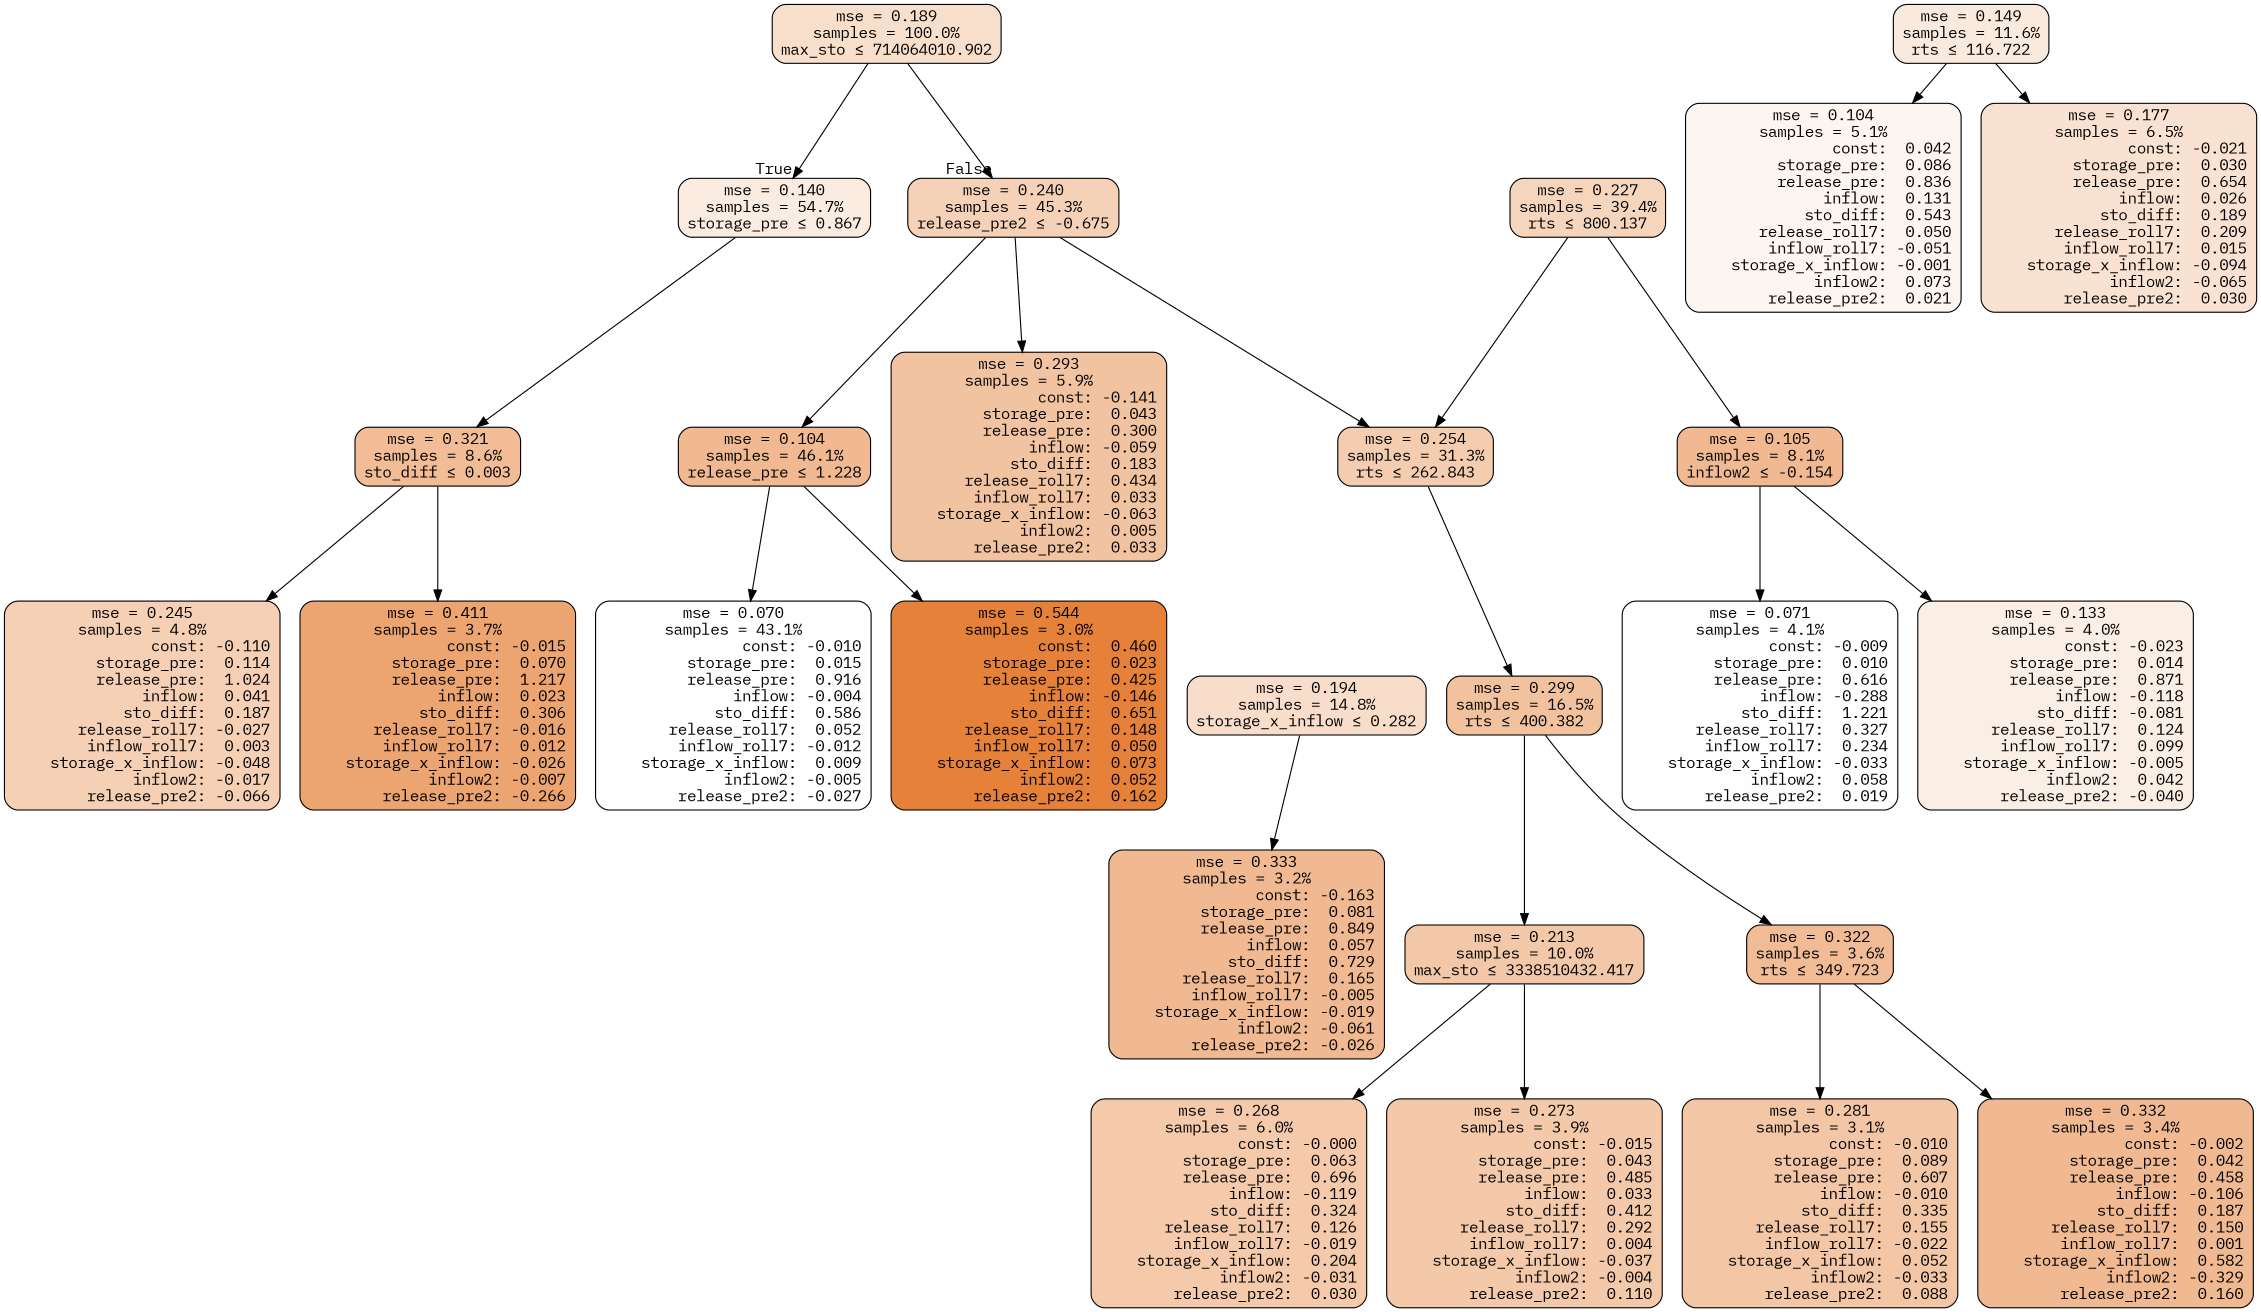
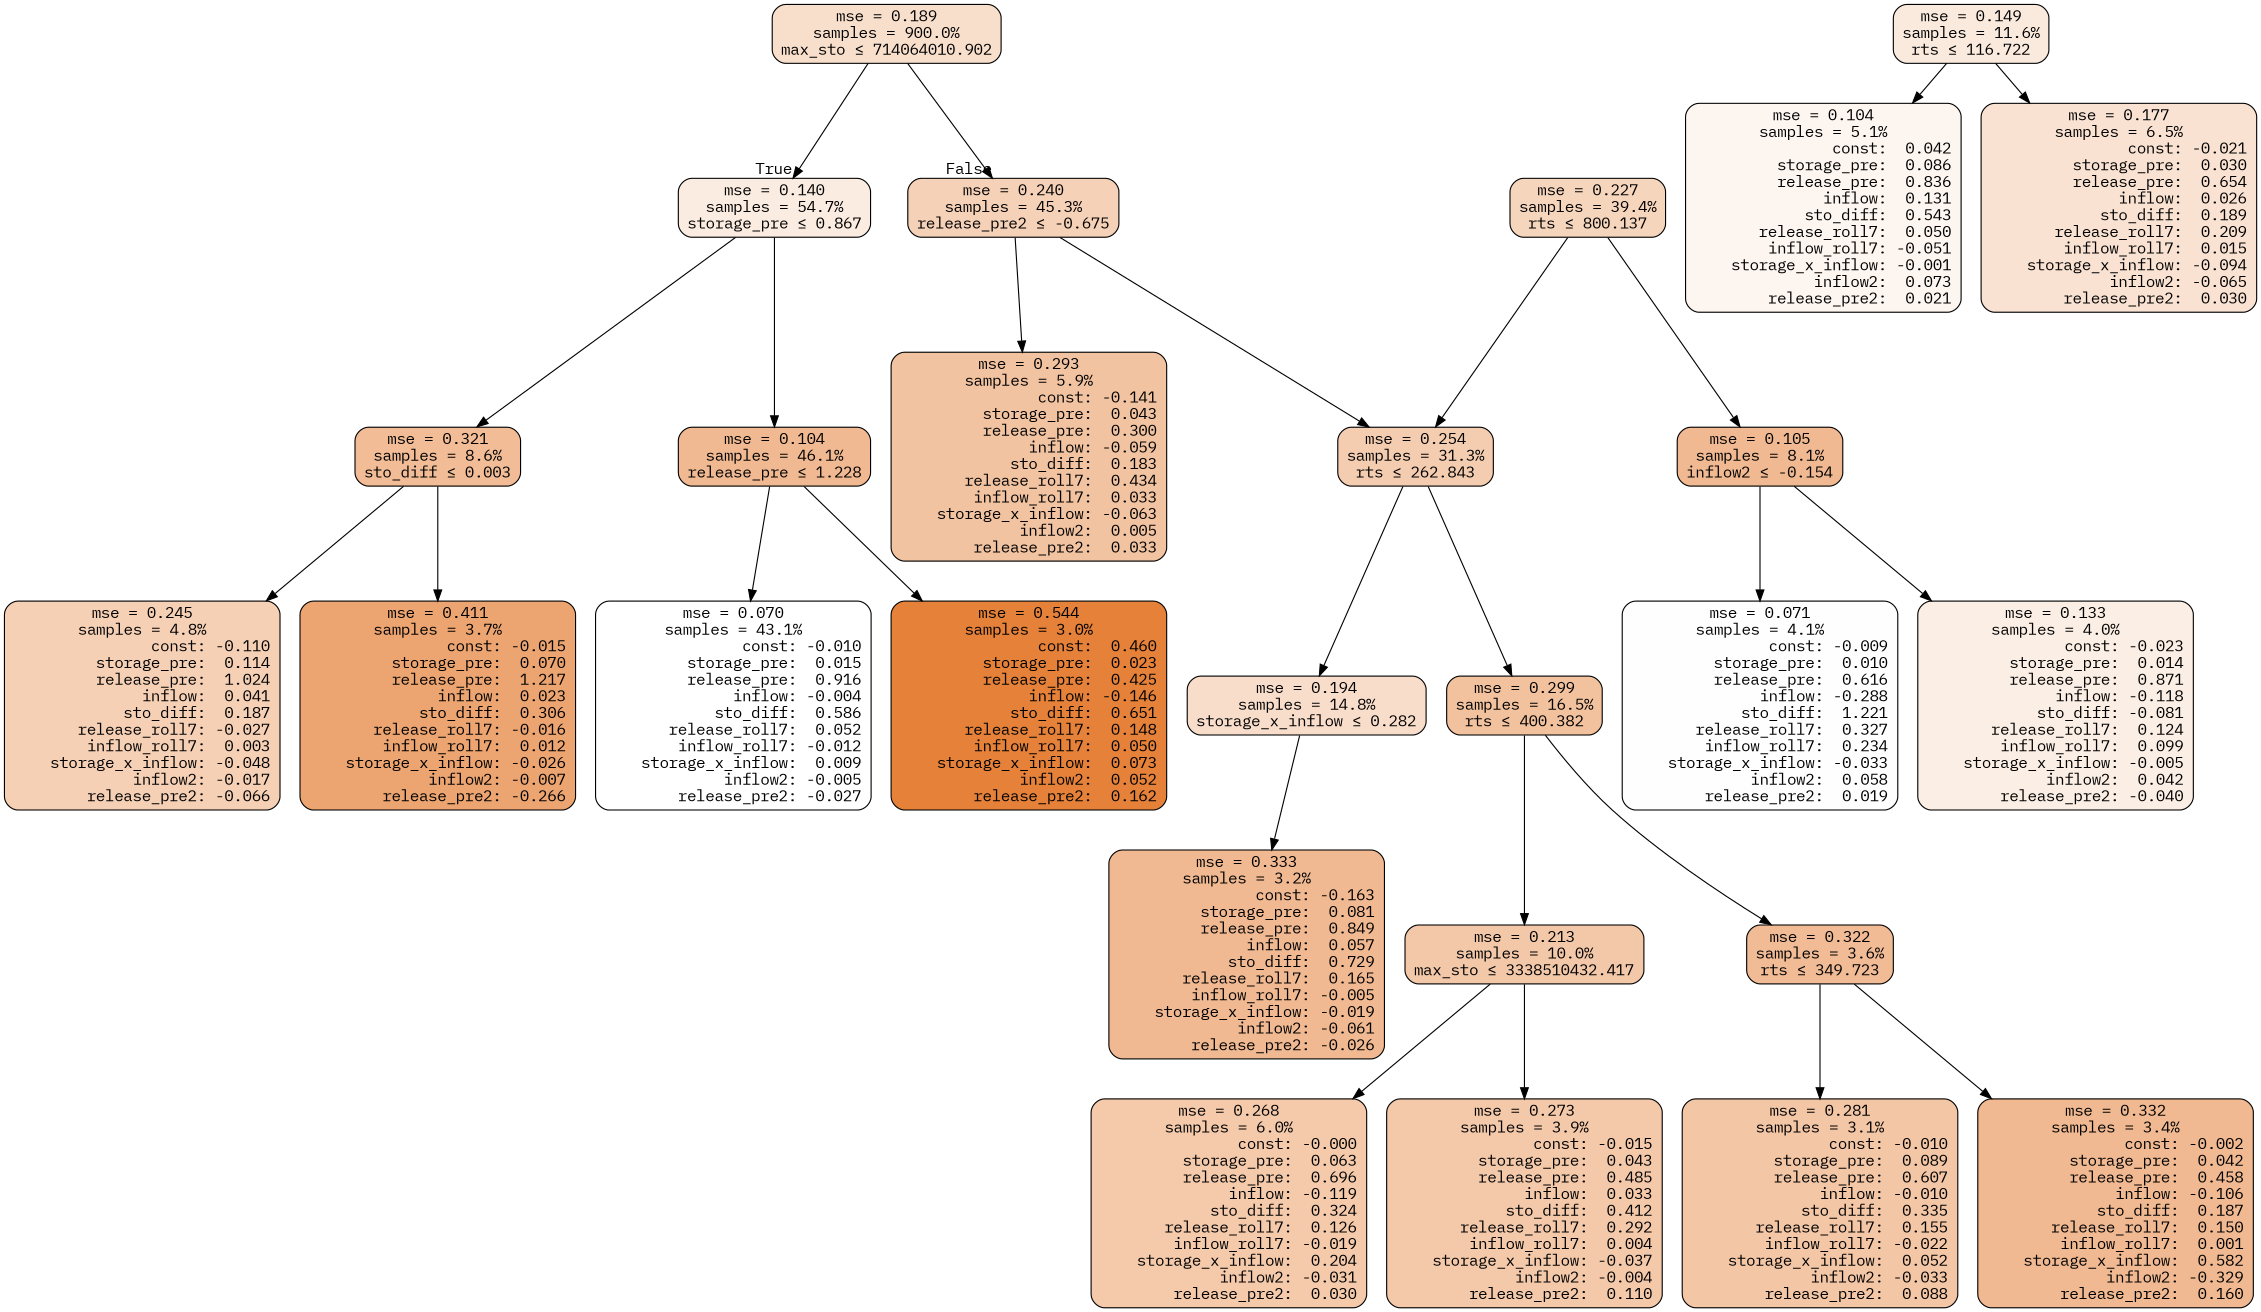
(887, 34) -> (887, 34)
(898, 328) -> (774, 327)
none -> (1363, 576)
